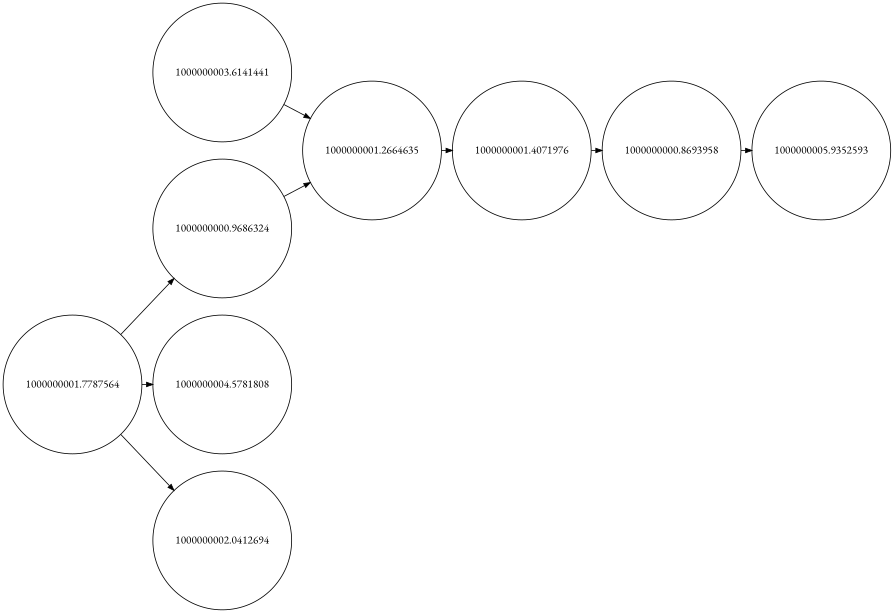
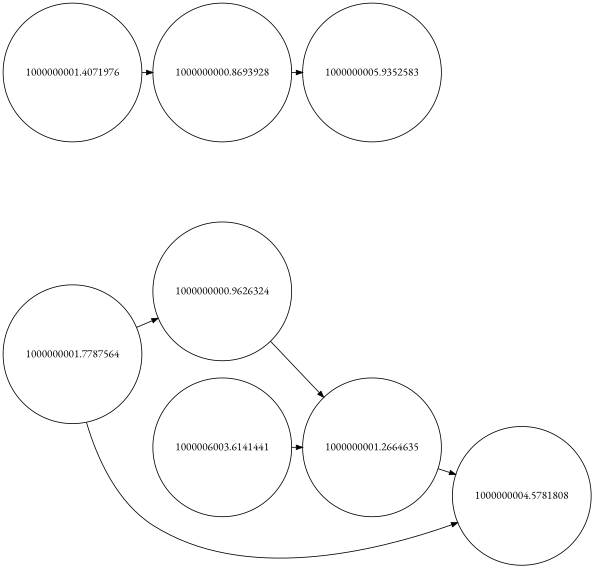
(222, 72) -> (222, 447)
(444, 150) -> (444, 471)
(672, 150) -> (222, 72)
(821, 150) -> (372, 72)
(222, 228) -> (222, 291)
(222, 540) -> none
